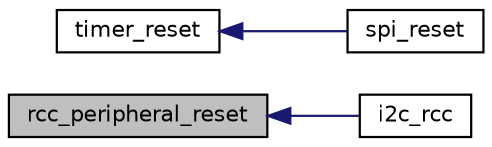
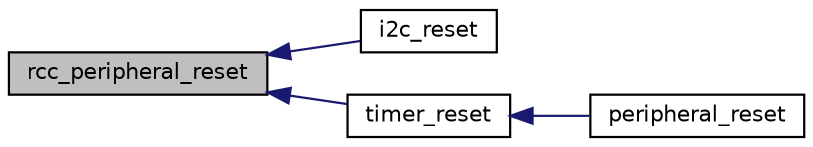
(415, 31) -> (697, 116)
none -> (319, 100)
(415, 116) -> (429, 31)
